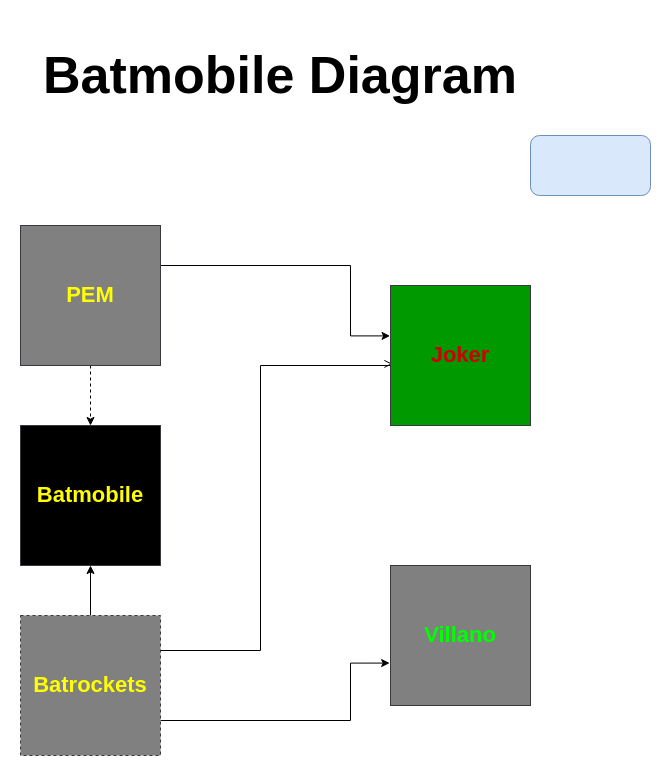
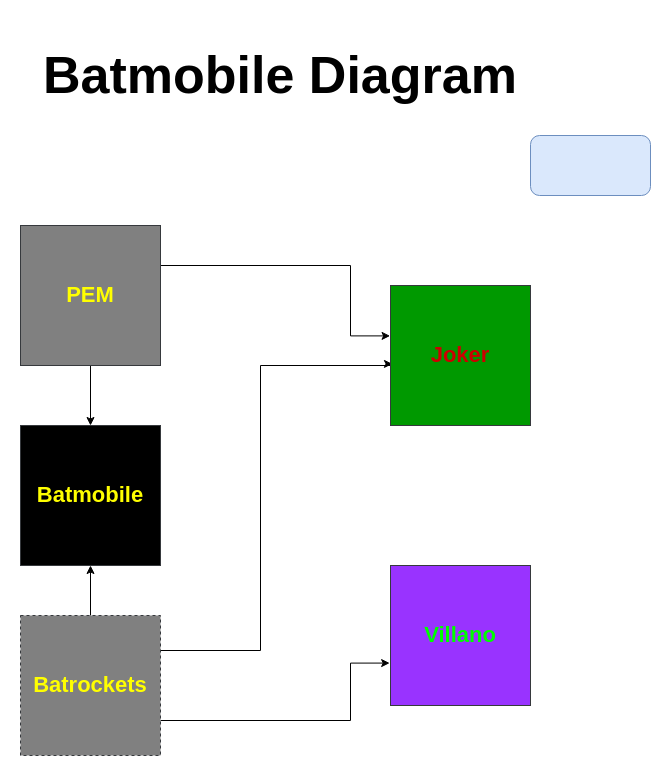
(387, 366) -> (389, 366)
(91, 392) -> (91, 392)
(461, 636) -> (461, 636)
